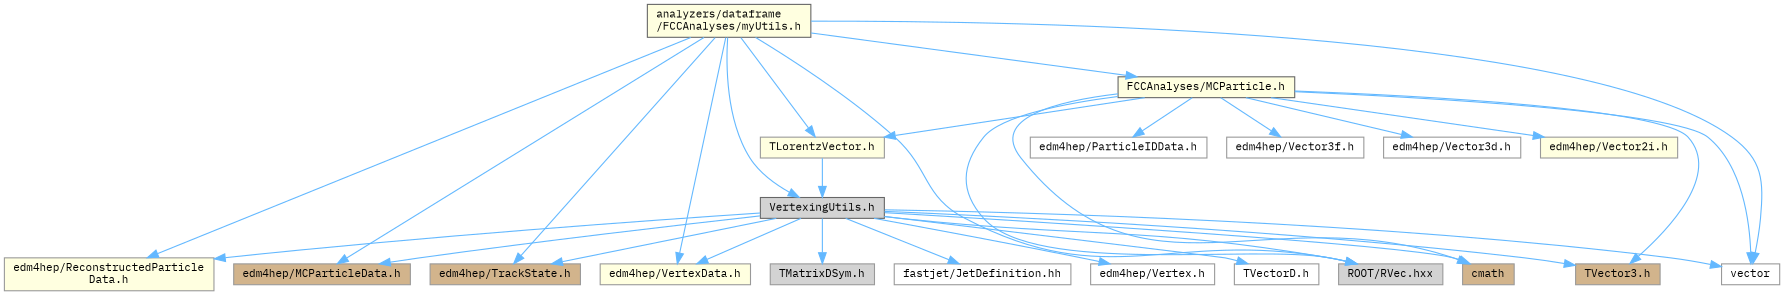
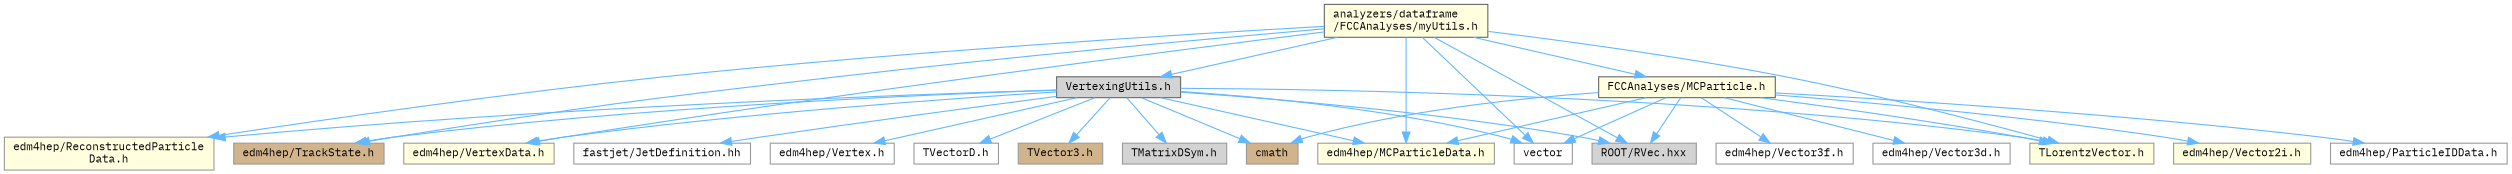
(1683, 134) -> (1552, 119)
(822, 172) -> (1591, 100)
(322, 274) -> (1406, 154)
